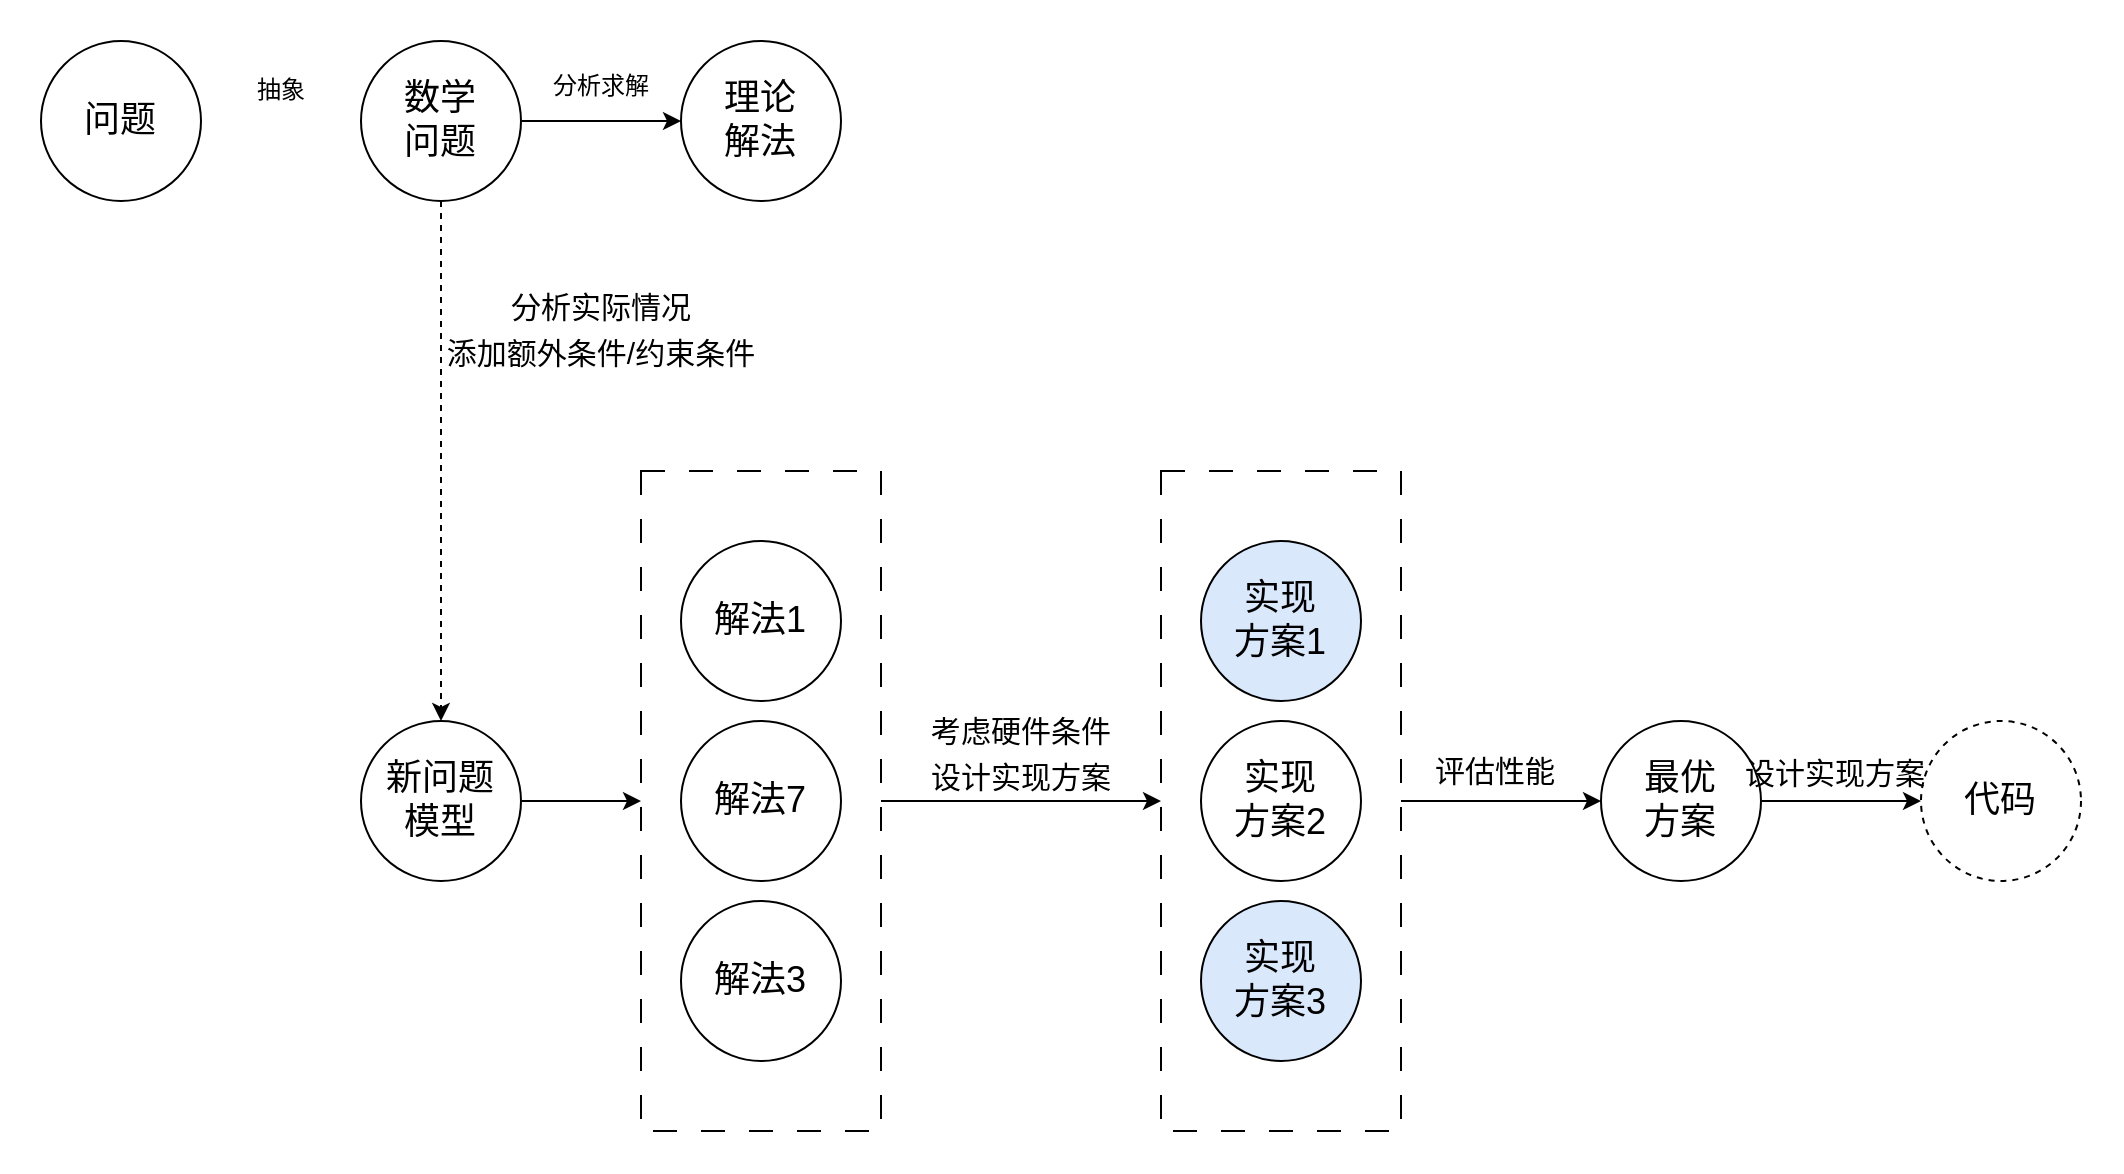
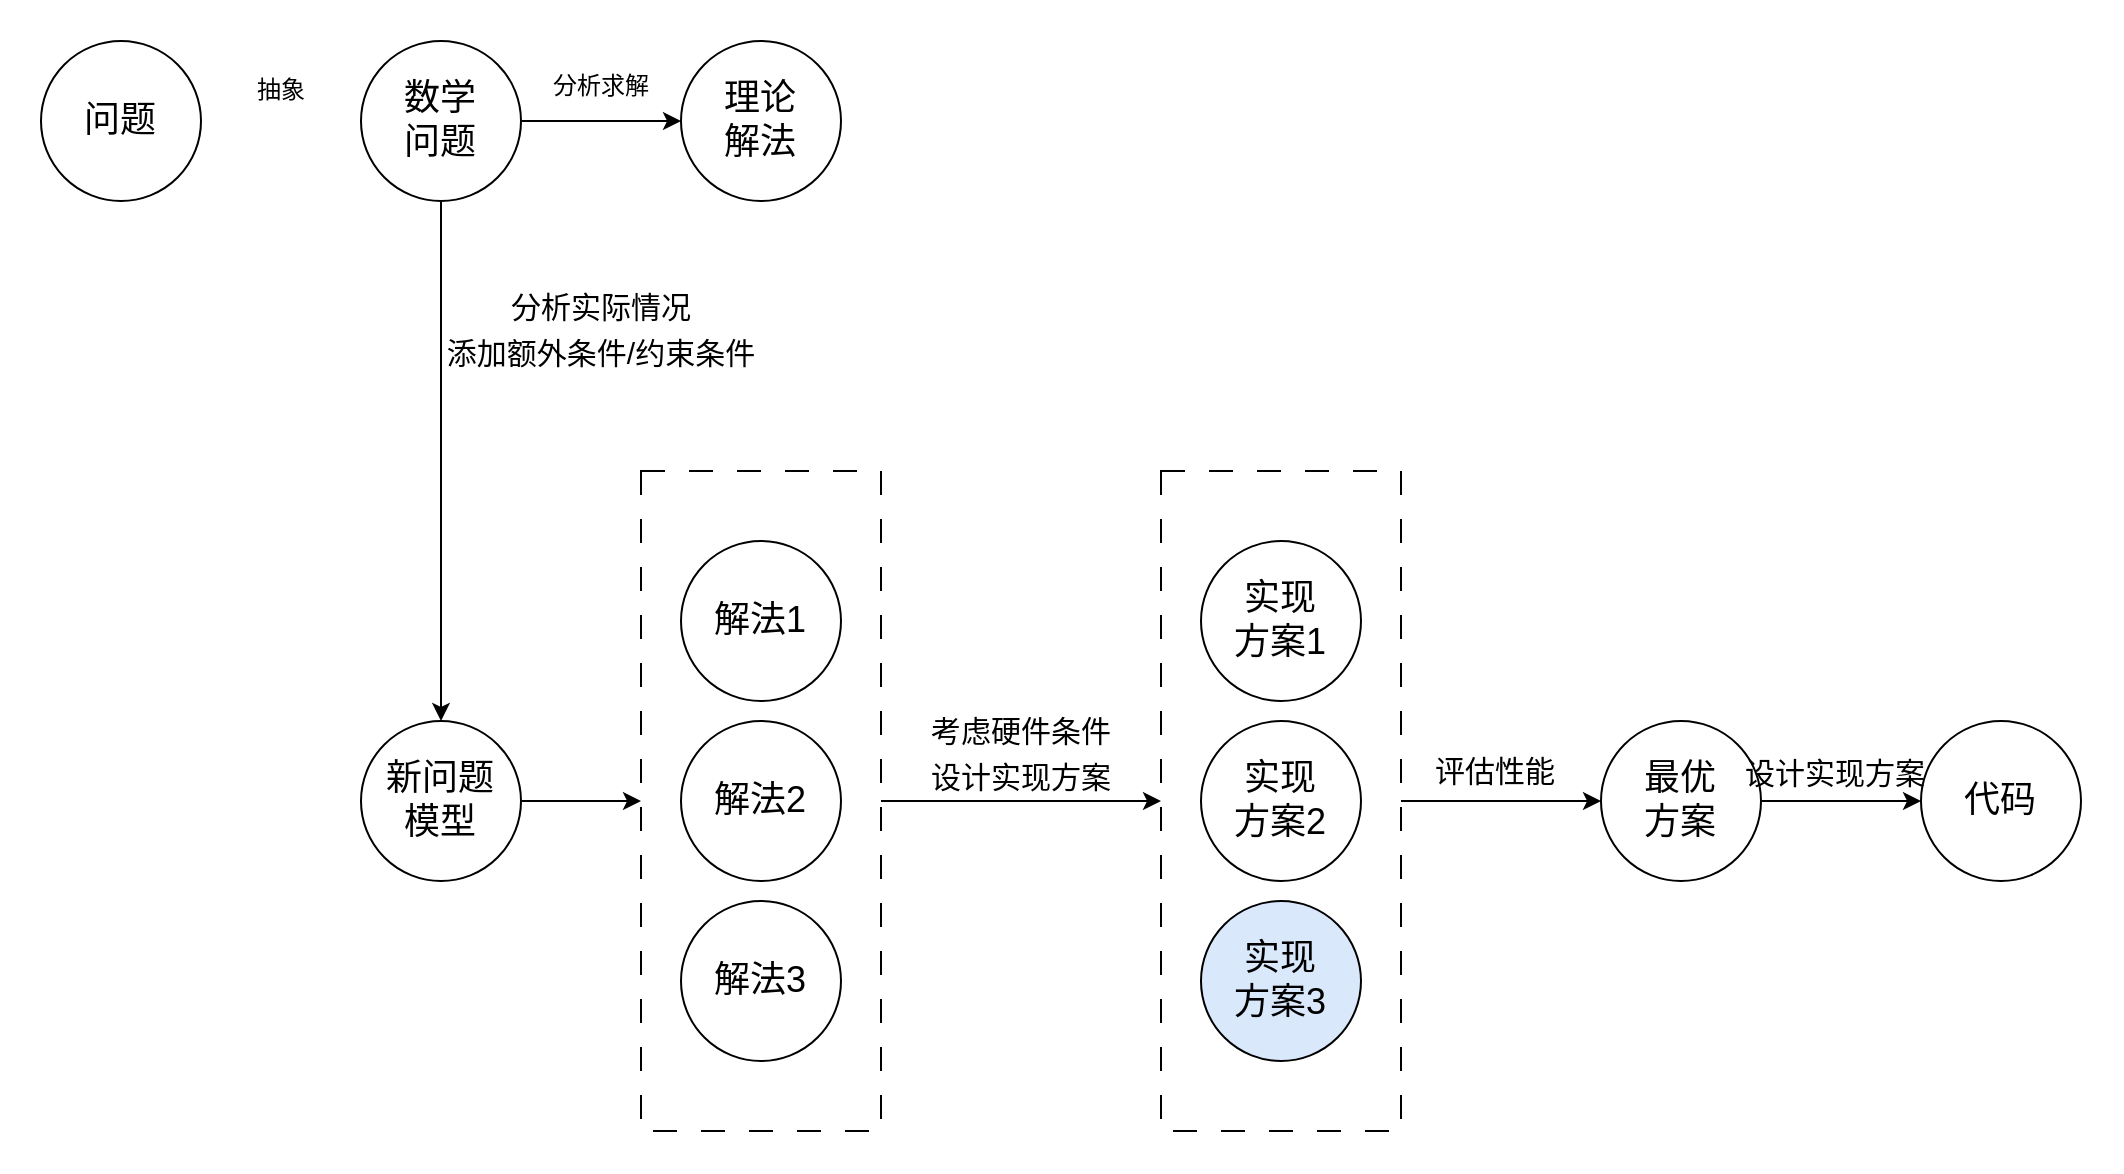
(441, 454) -> (441, 454)
(1281, 621) -> (1281, 621)
(761, 801) -> (761, 801)
(2001, 801) -> (2001, 801)
